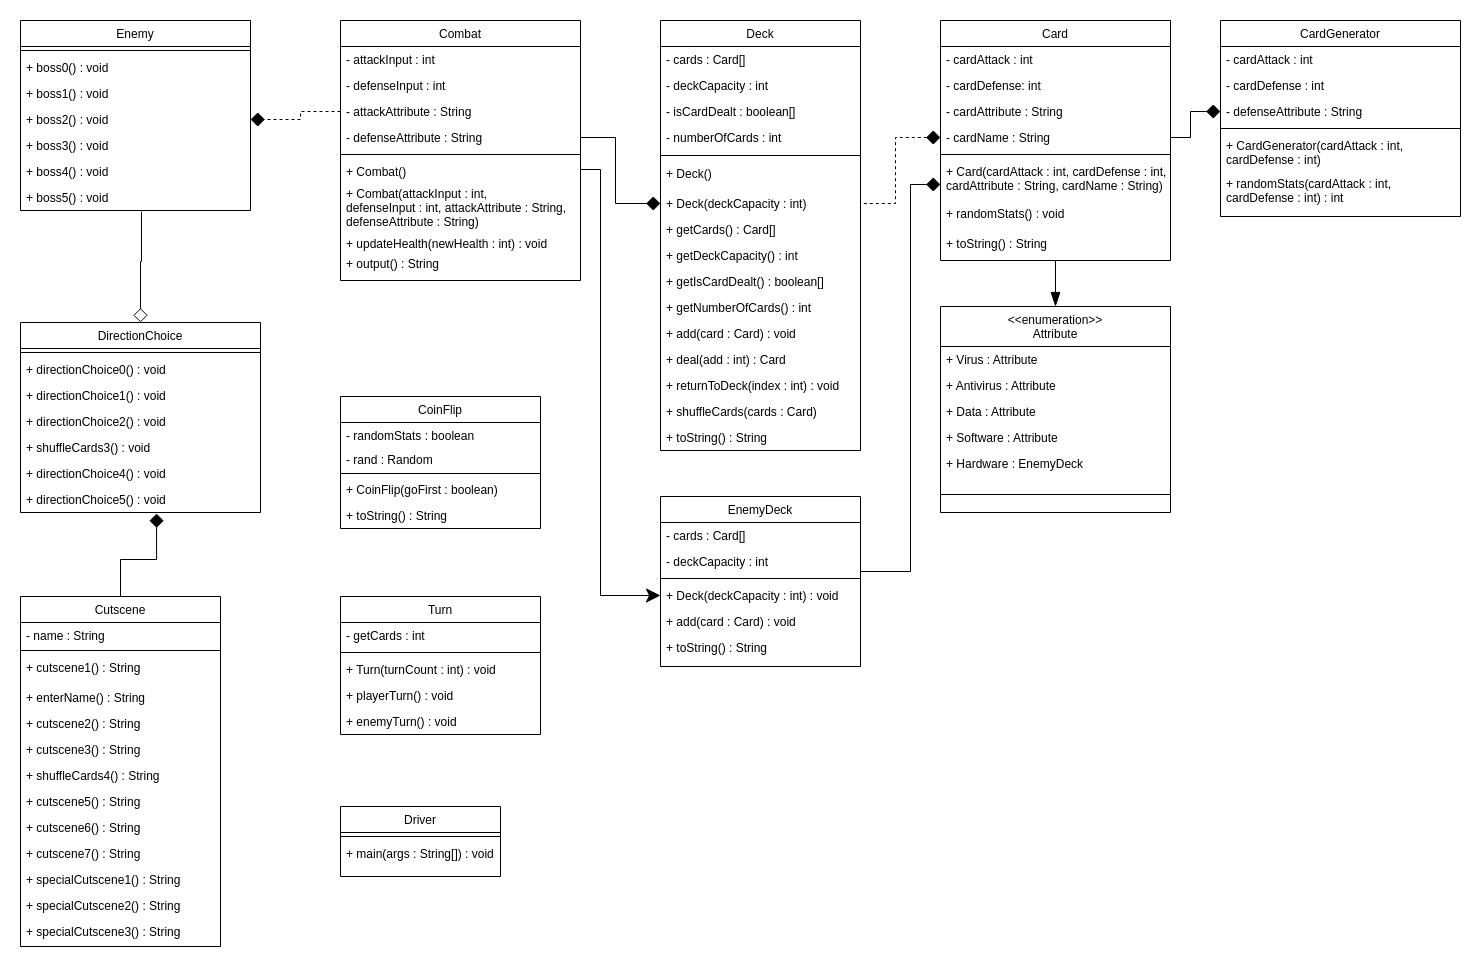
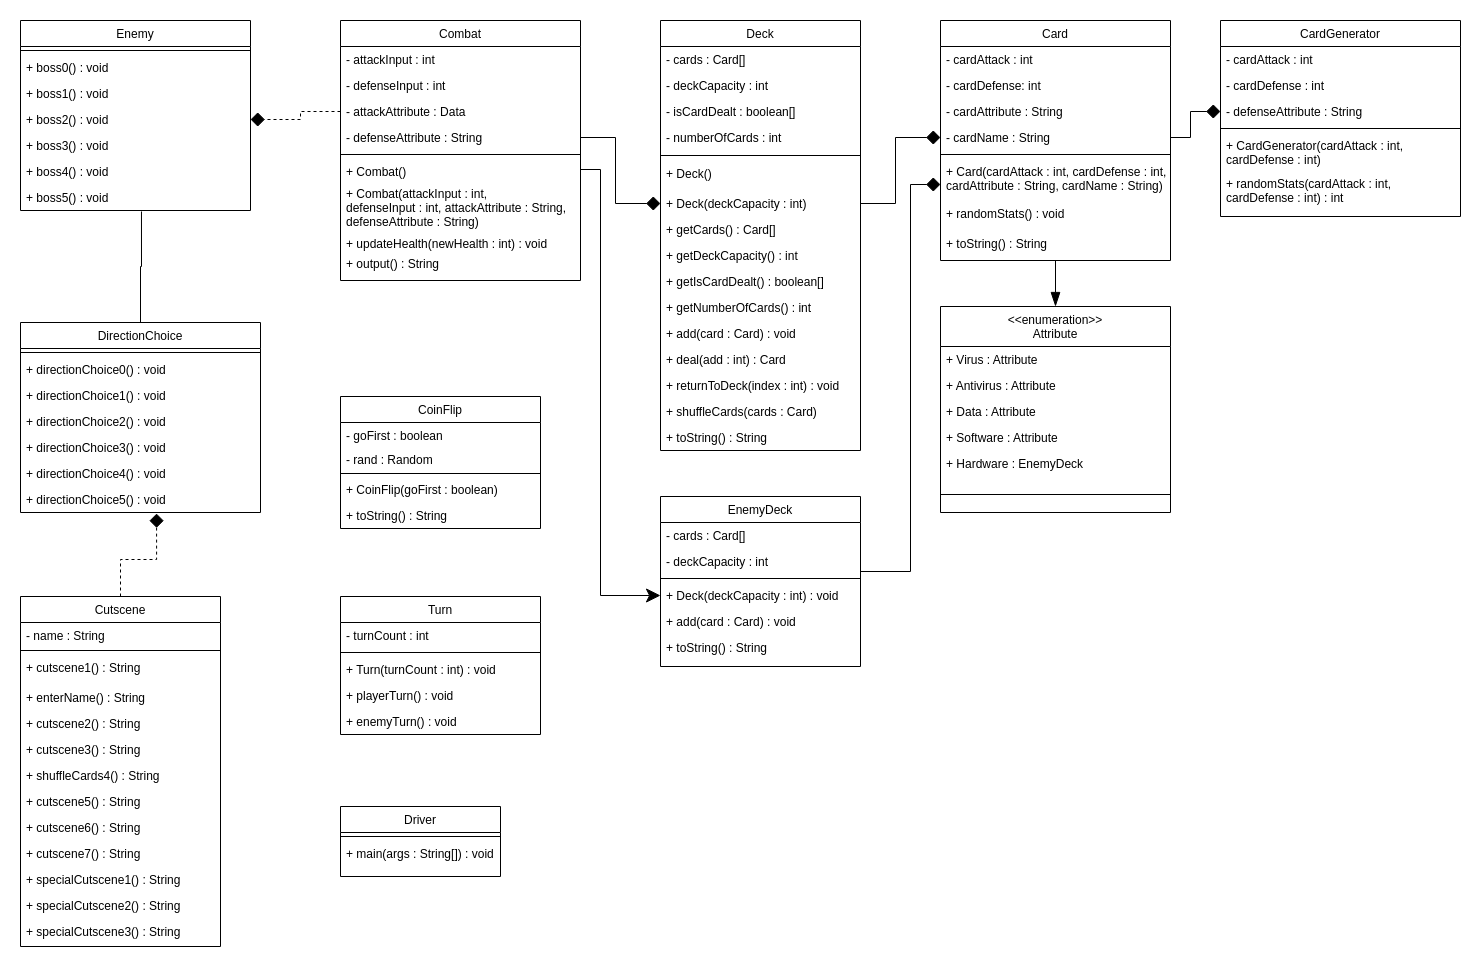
(424, 112) -> (419, 112)
(896, 173) -> (896, 173)
(141, 308) -> (141, 315)
(415, 436) -> (400, 436)
(97, 448) -> (104, 448)
(136, 560) -> (136, 560)
(392, 636) -> (395, 636)
